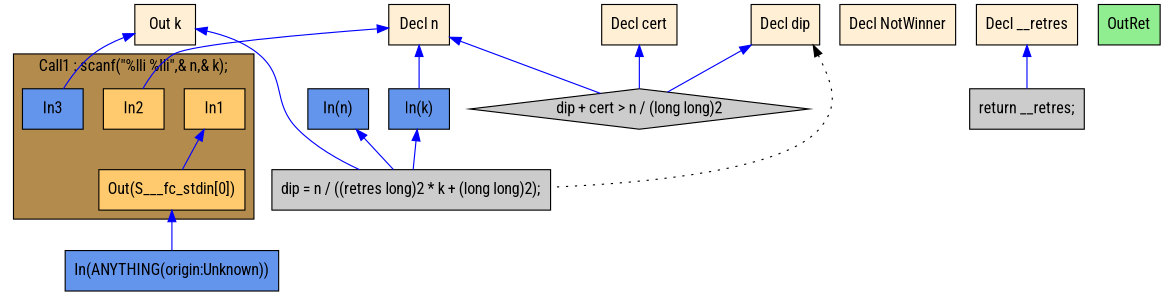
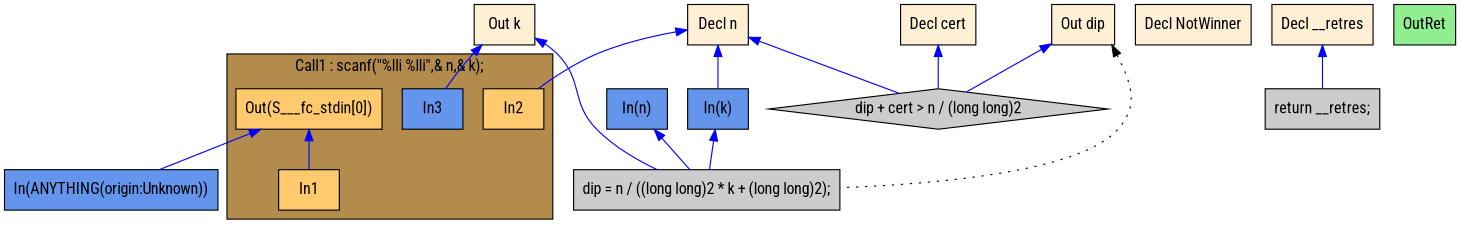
(785, 25) -> (1083, 25)
(190, 155) -> (309, 155)
(411, 190) -> (707, 190)
